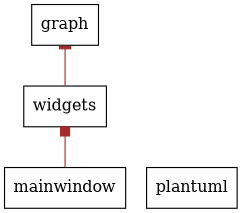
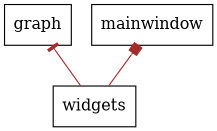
(65, 153) -> (120, 70)
(192, 188) -> none
